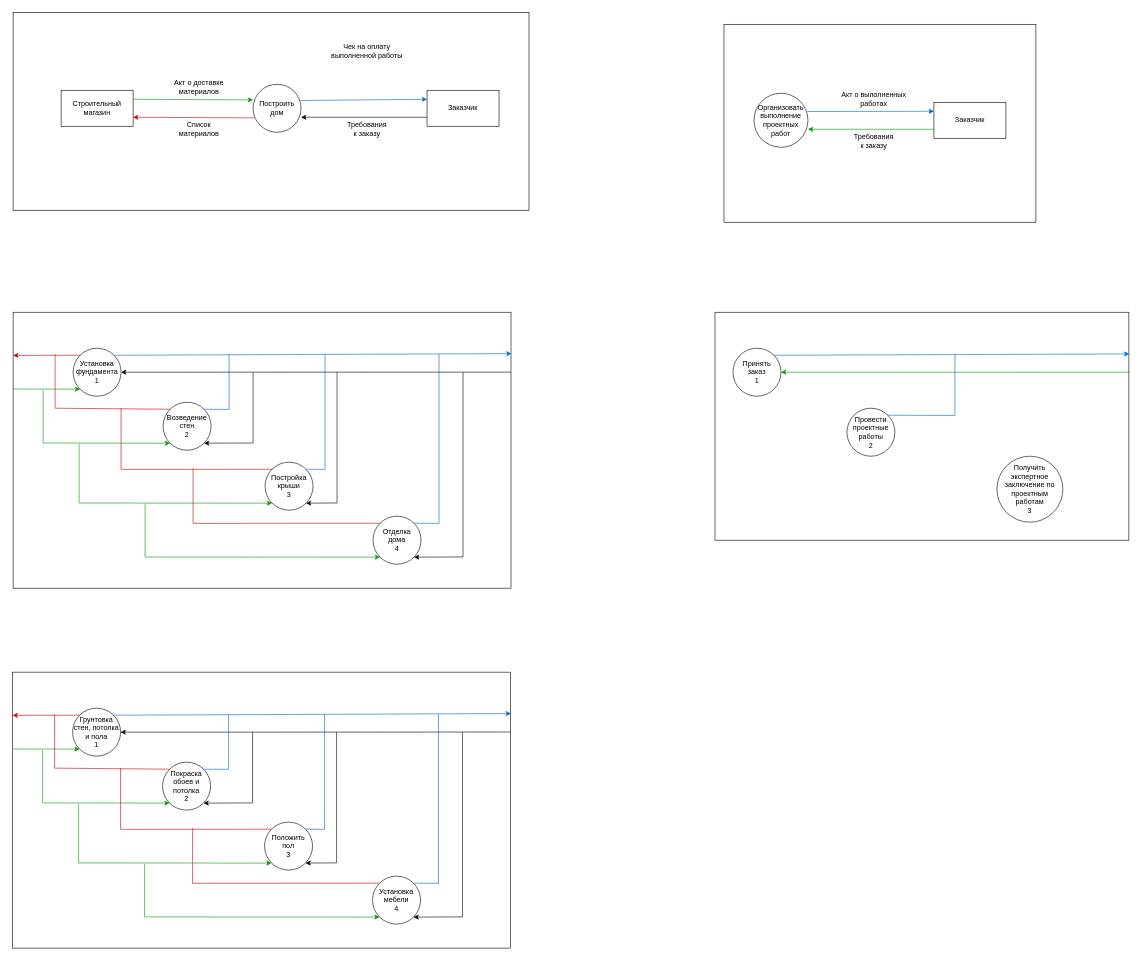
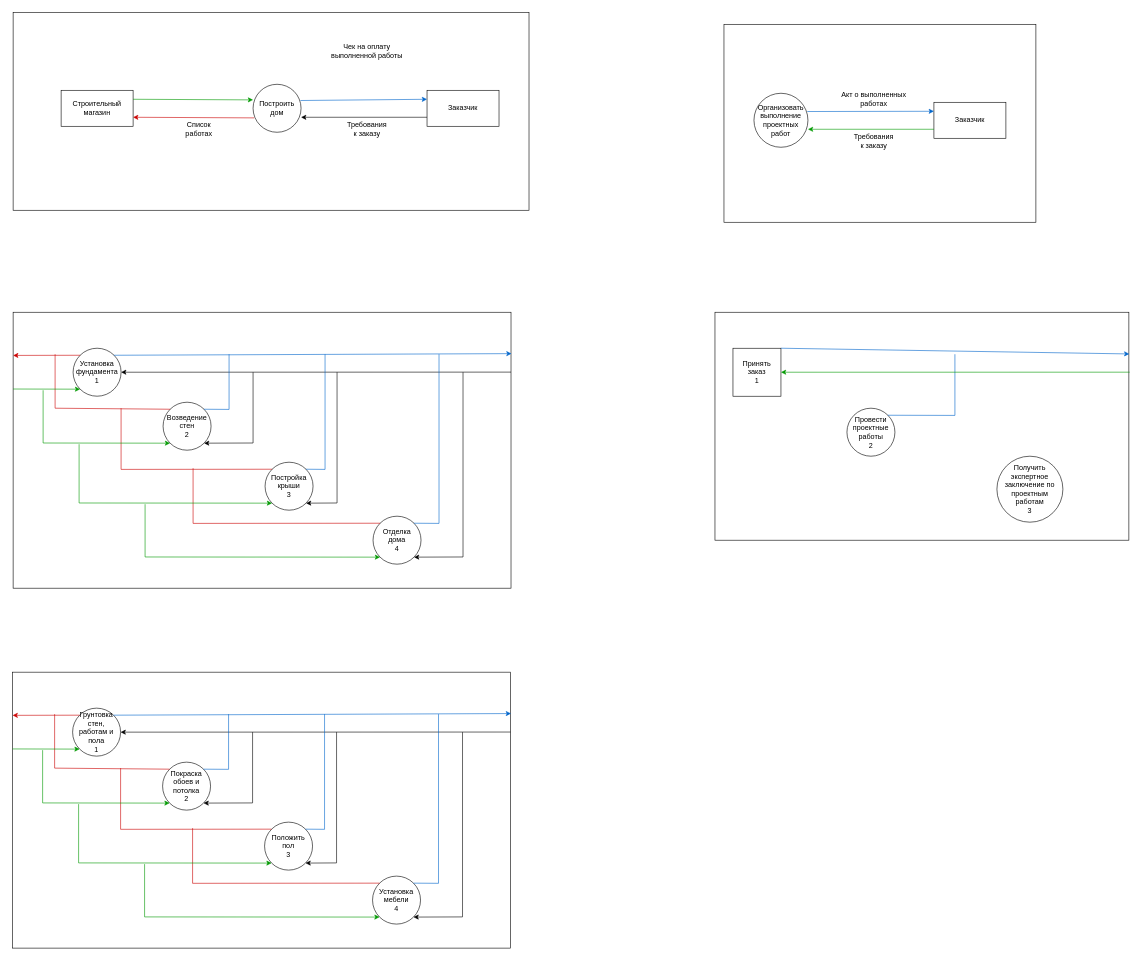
(199, 87) -> none
(199, 129) -> (199, 129)
(757, 372) -> (757, 372)
(96, 732) -> (96, 732)
